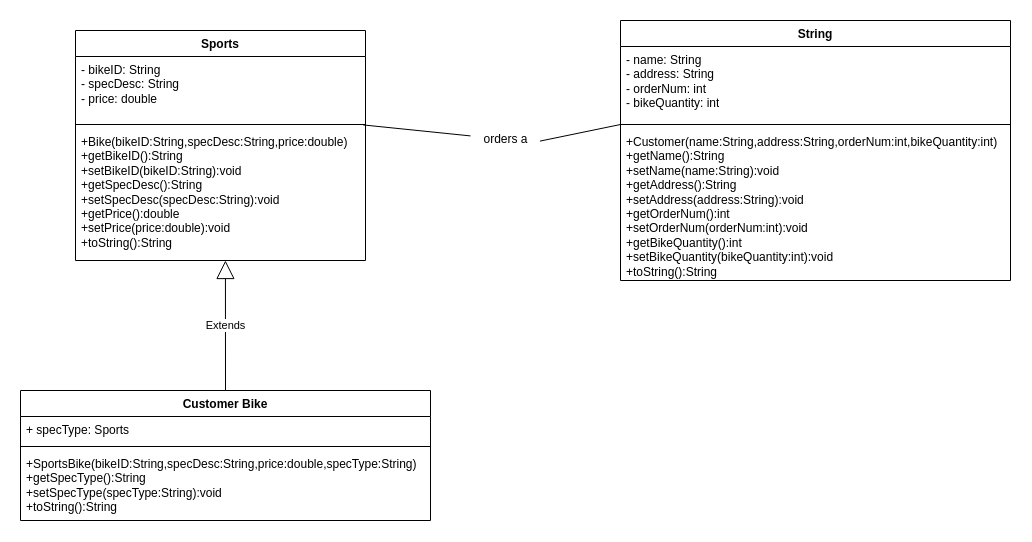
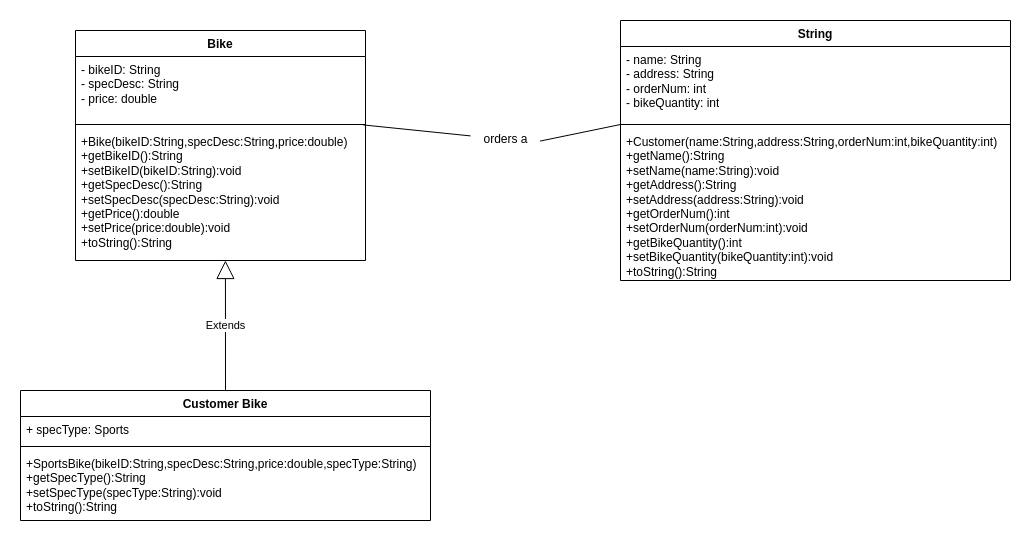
(221, 45) -> (221, 45)
